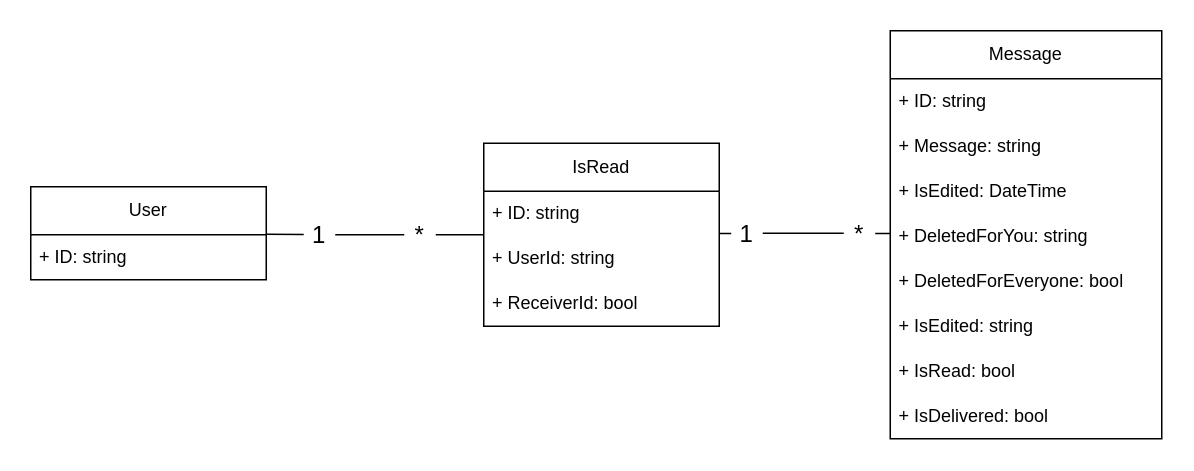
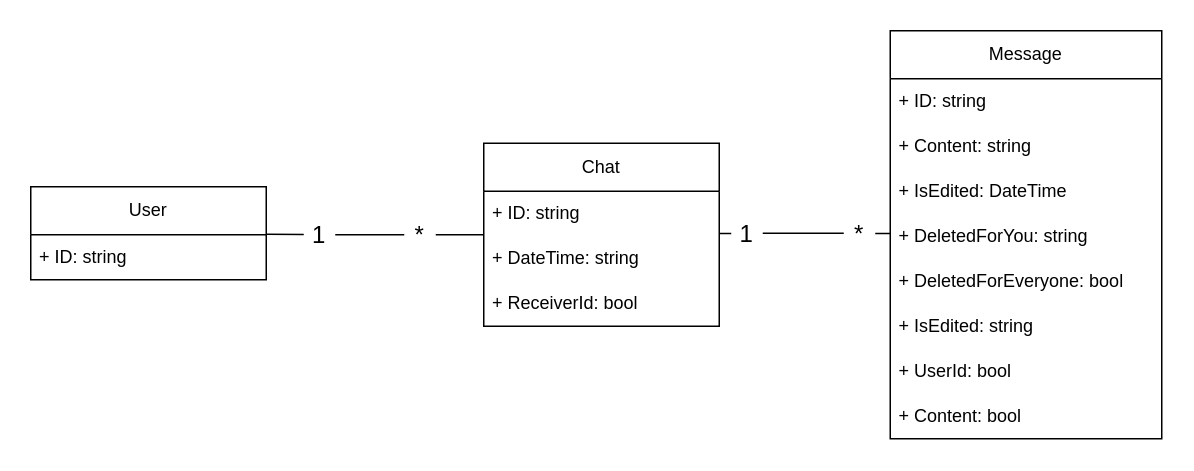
(976, 146) -> (976, 146)
(602, 167) -> (602, 167)
(564, 259) -> (572, 259)
(960, 371) -> (960, 371)
(981, 416) -> (965, 416)
